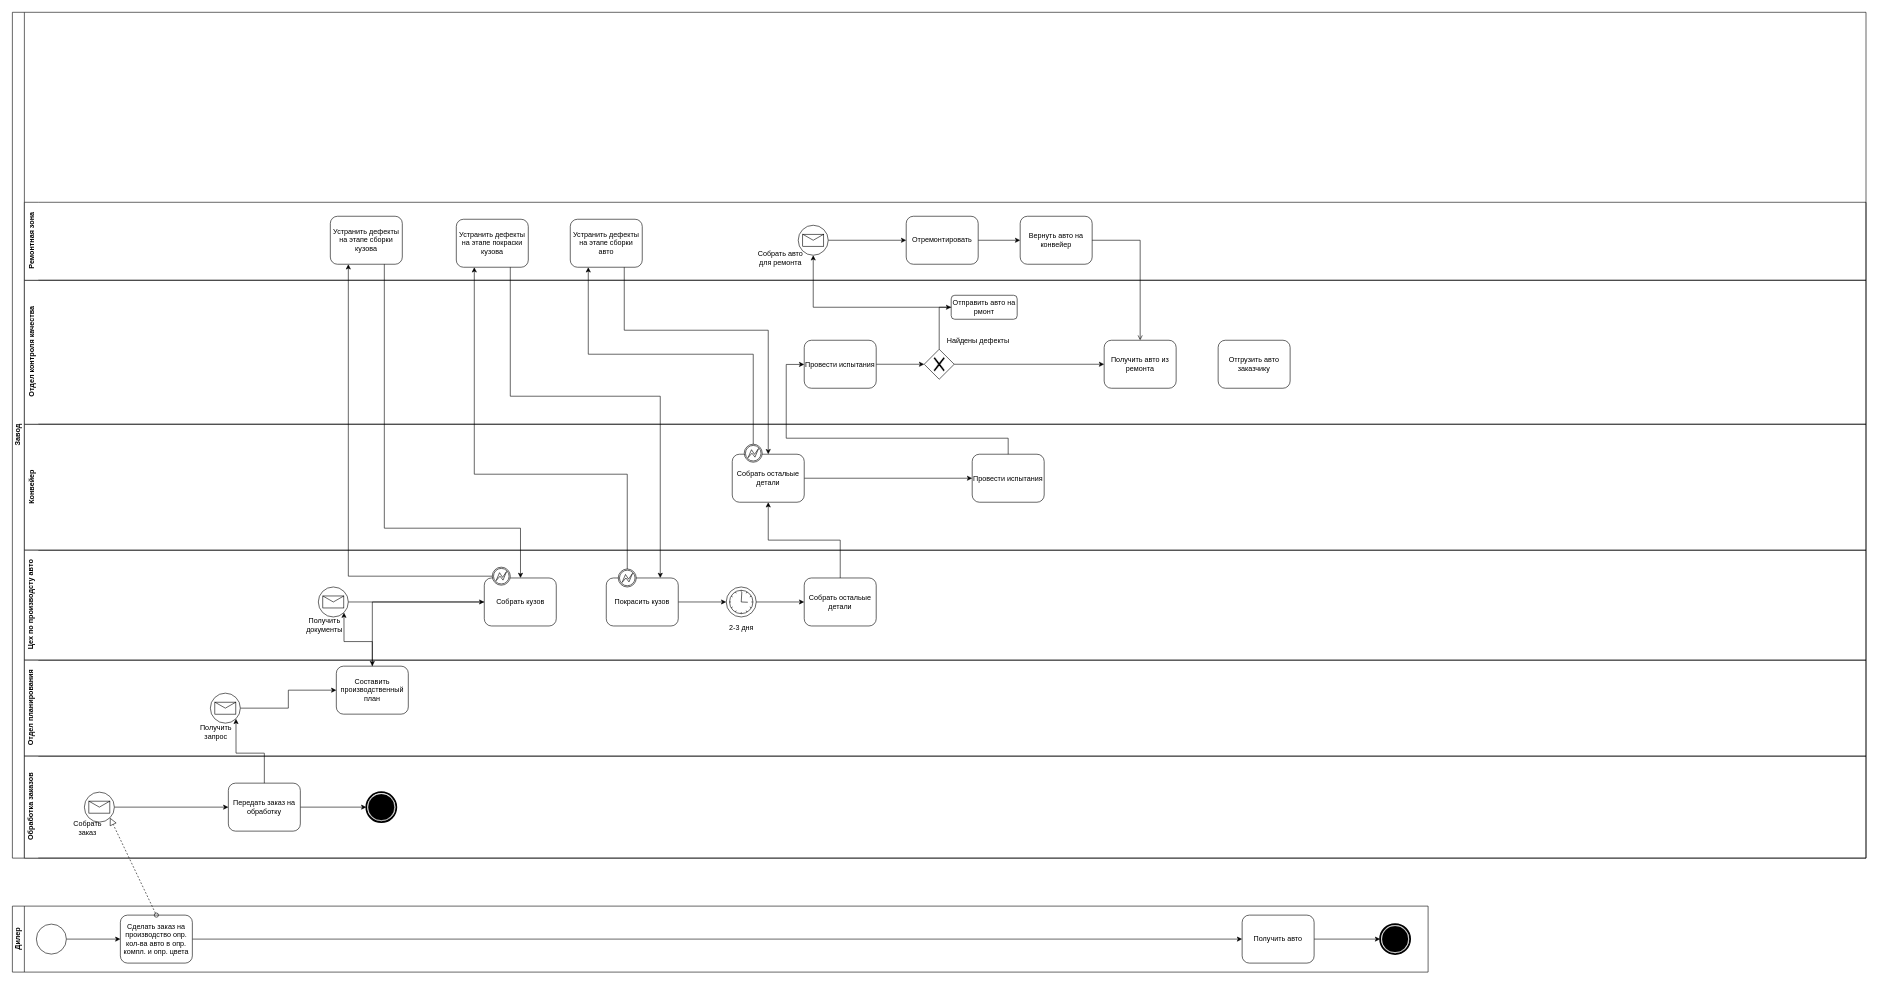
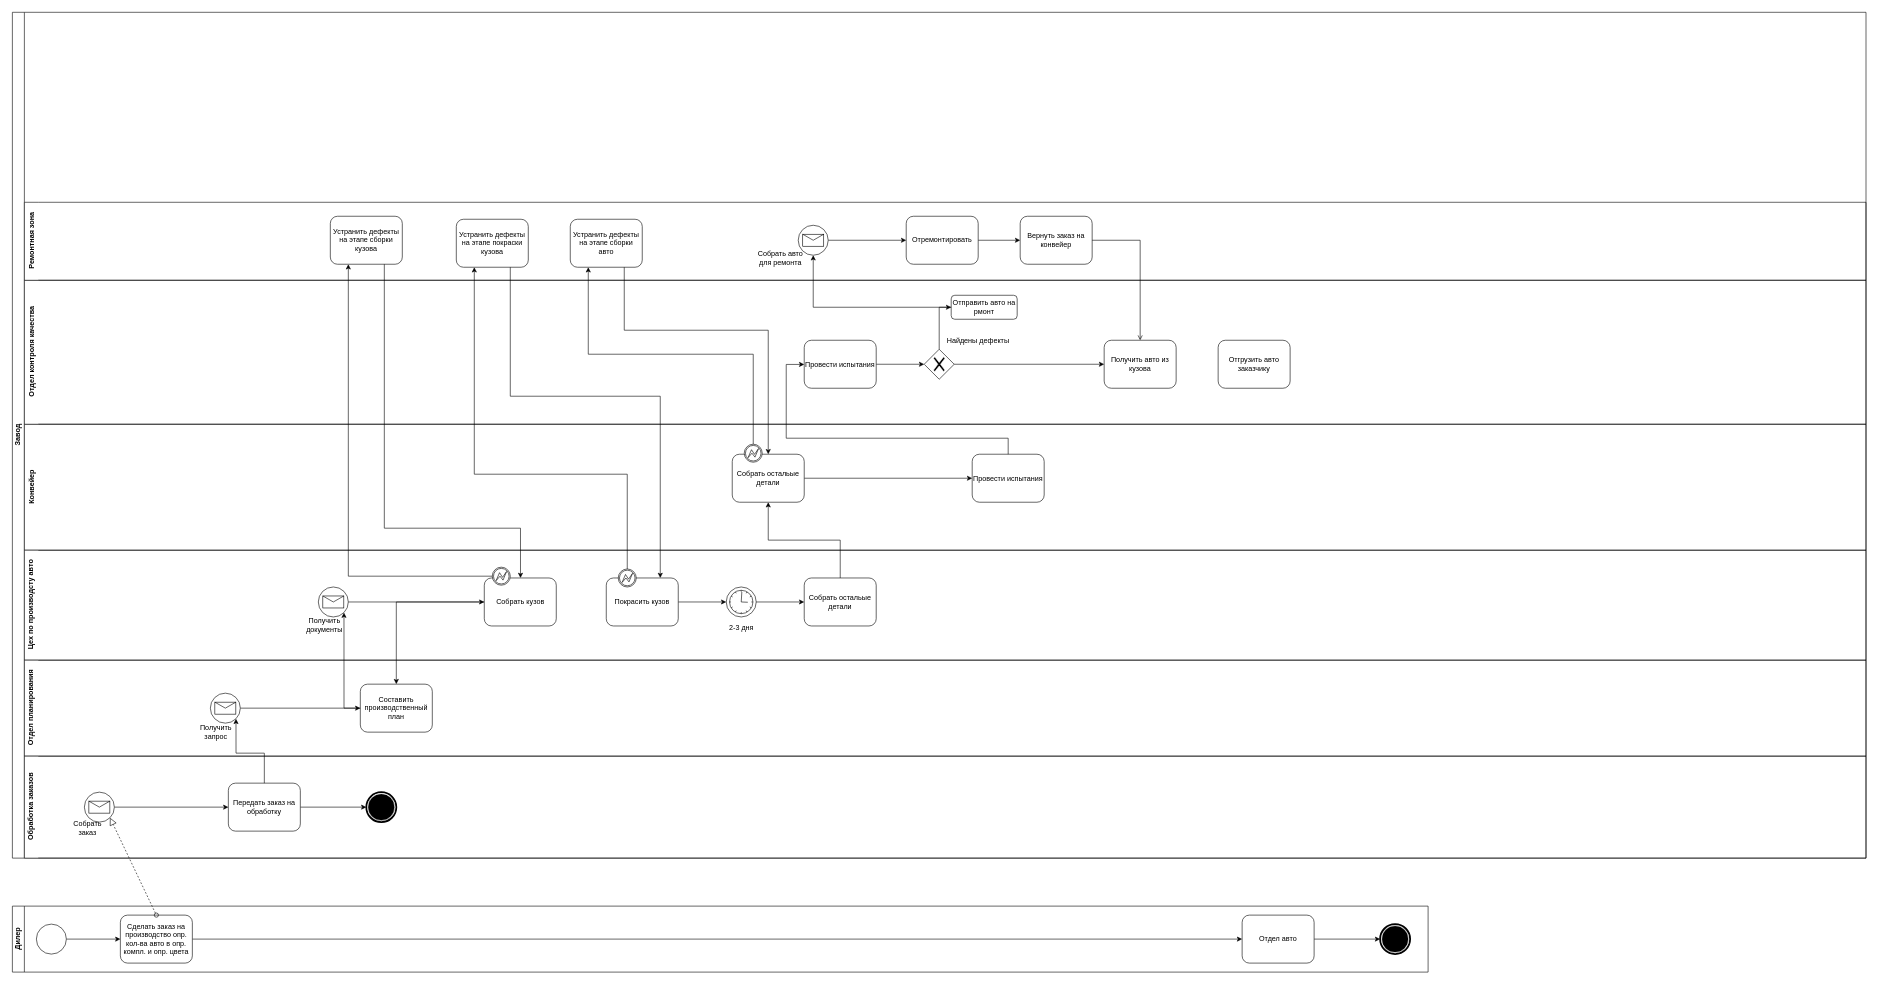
(1056, 240) -> (1056, 240)
(1140, 365) -> (1140, 365)
(372, 690) -> (396, 708)
(1278, 939) -> (1278, 939)
